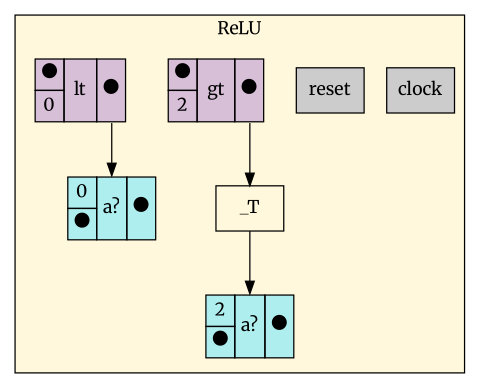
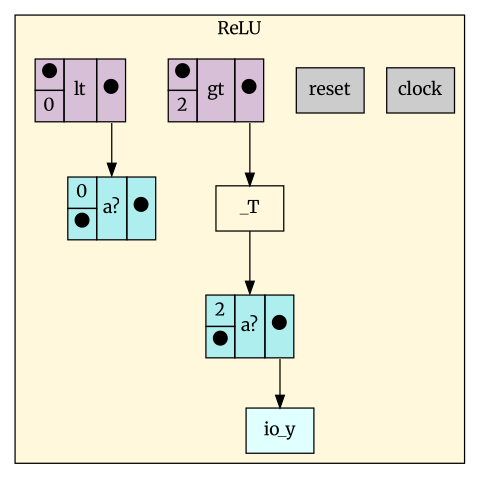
none -> (280, 431)
